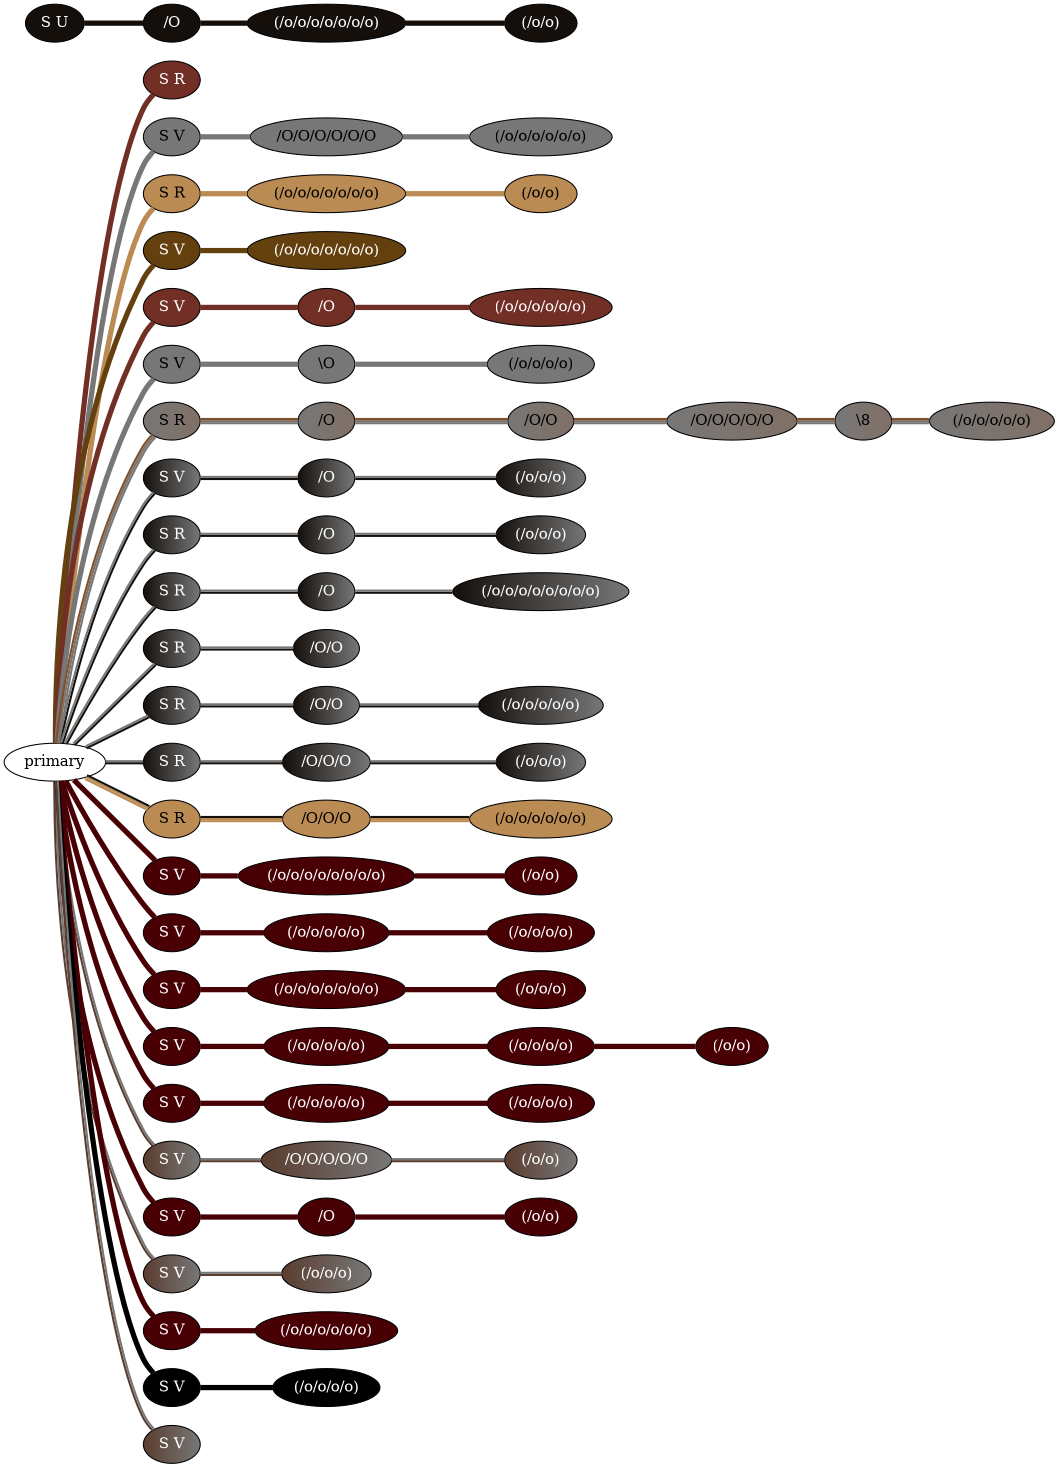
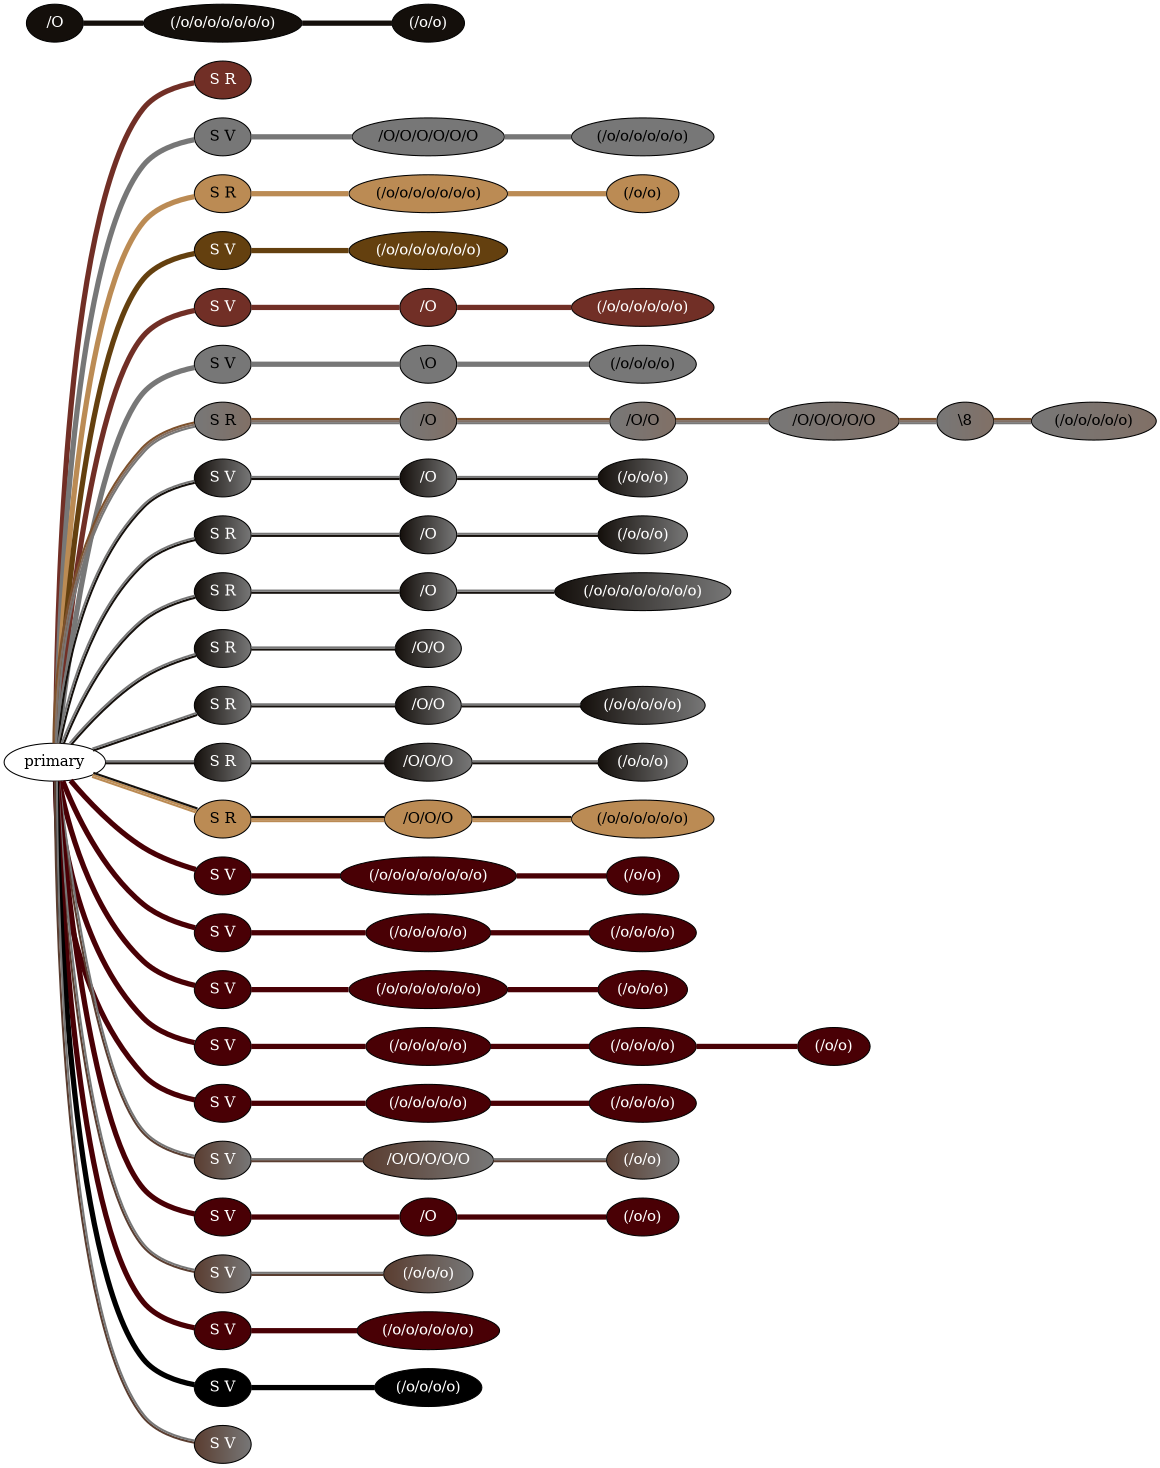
(55, 23) -> none
